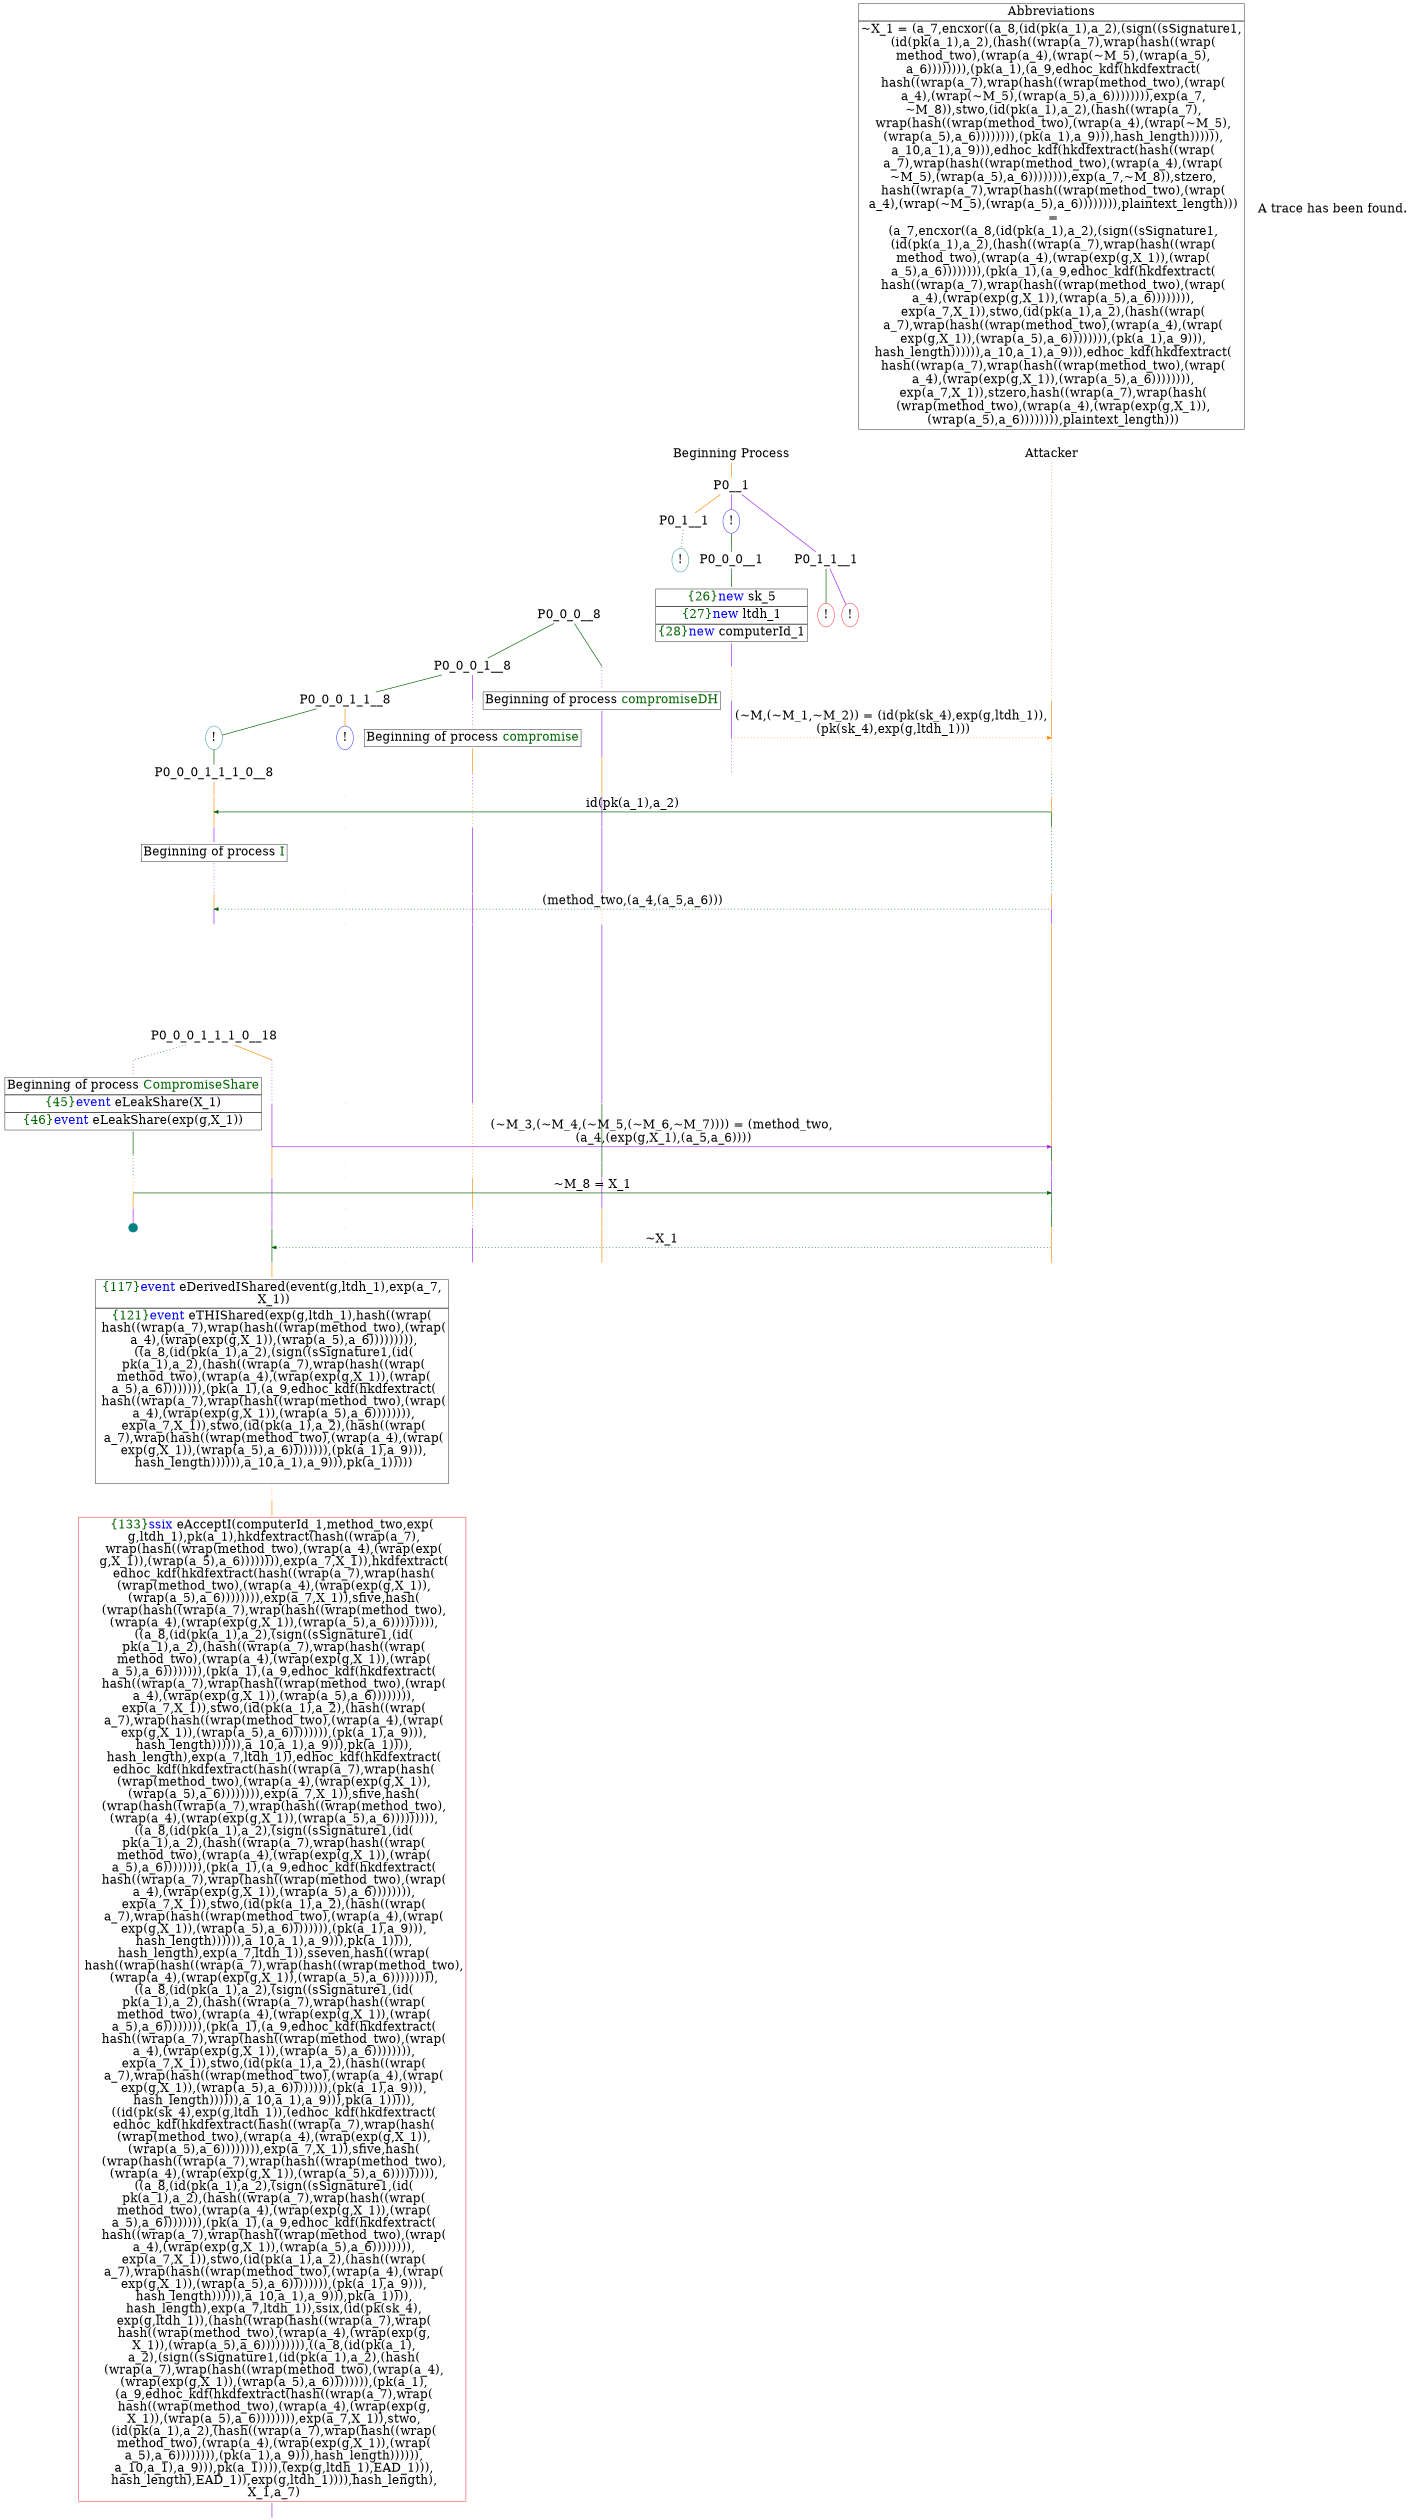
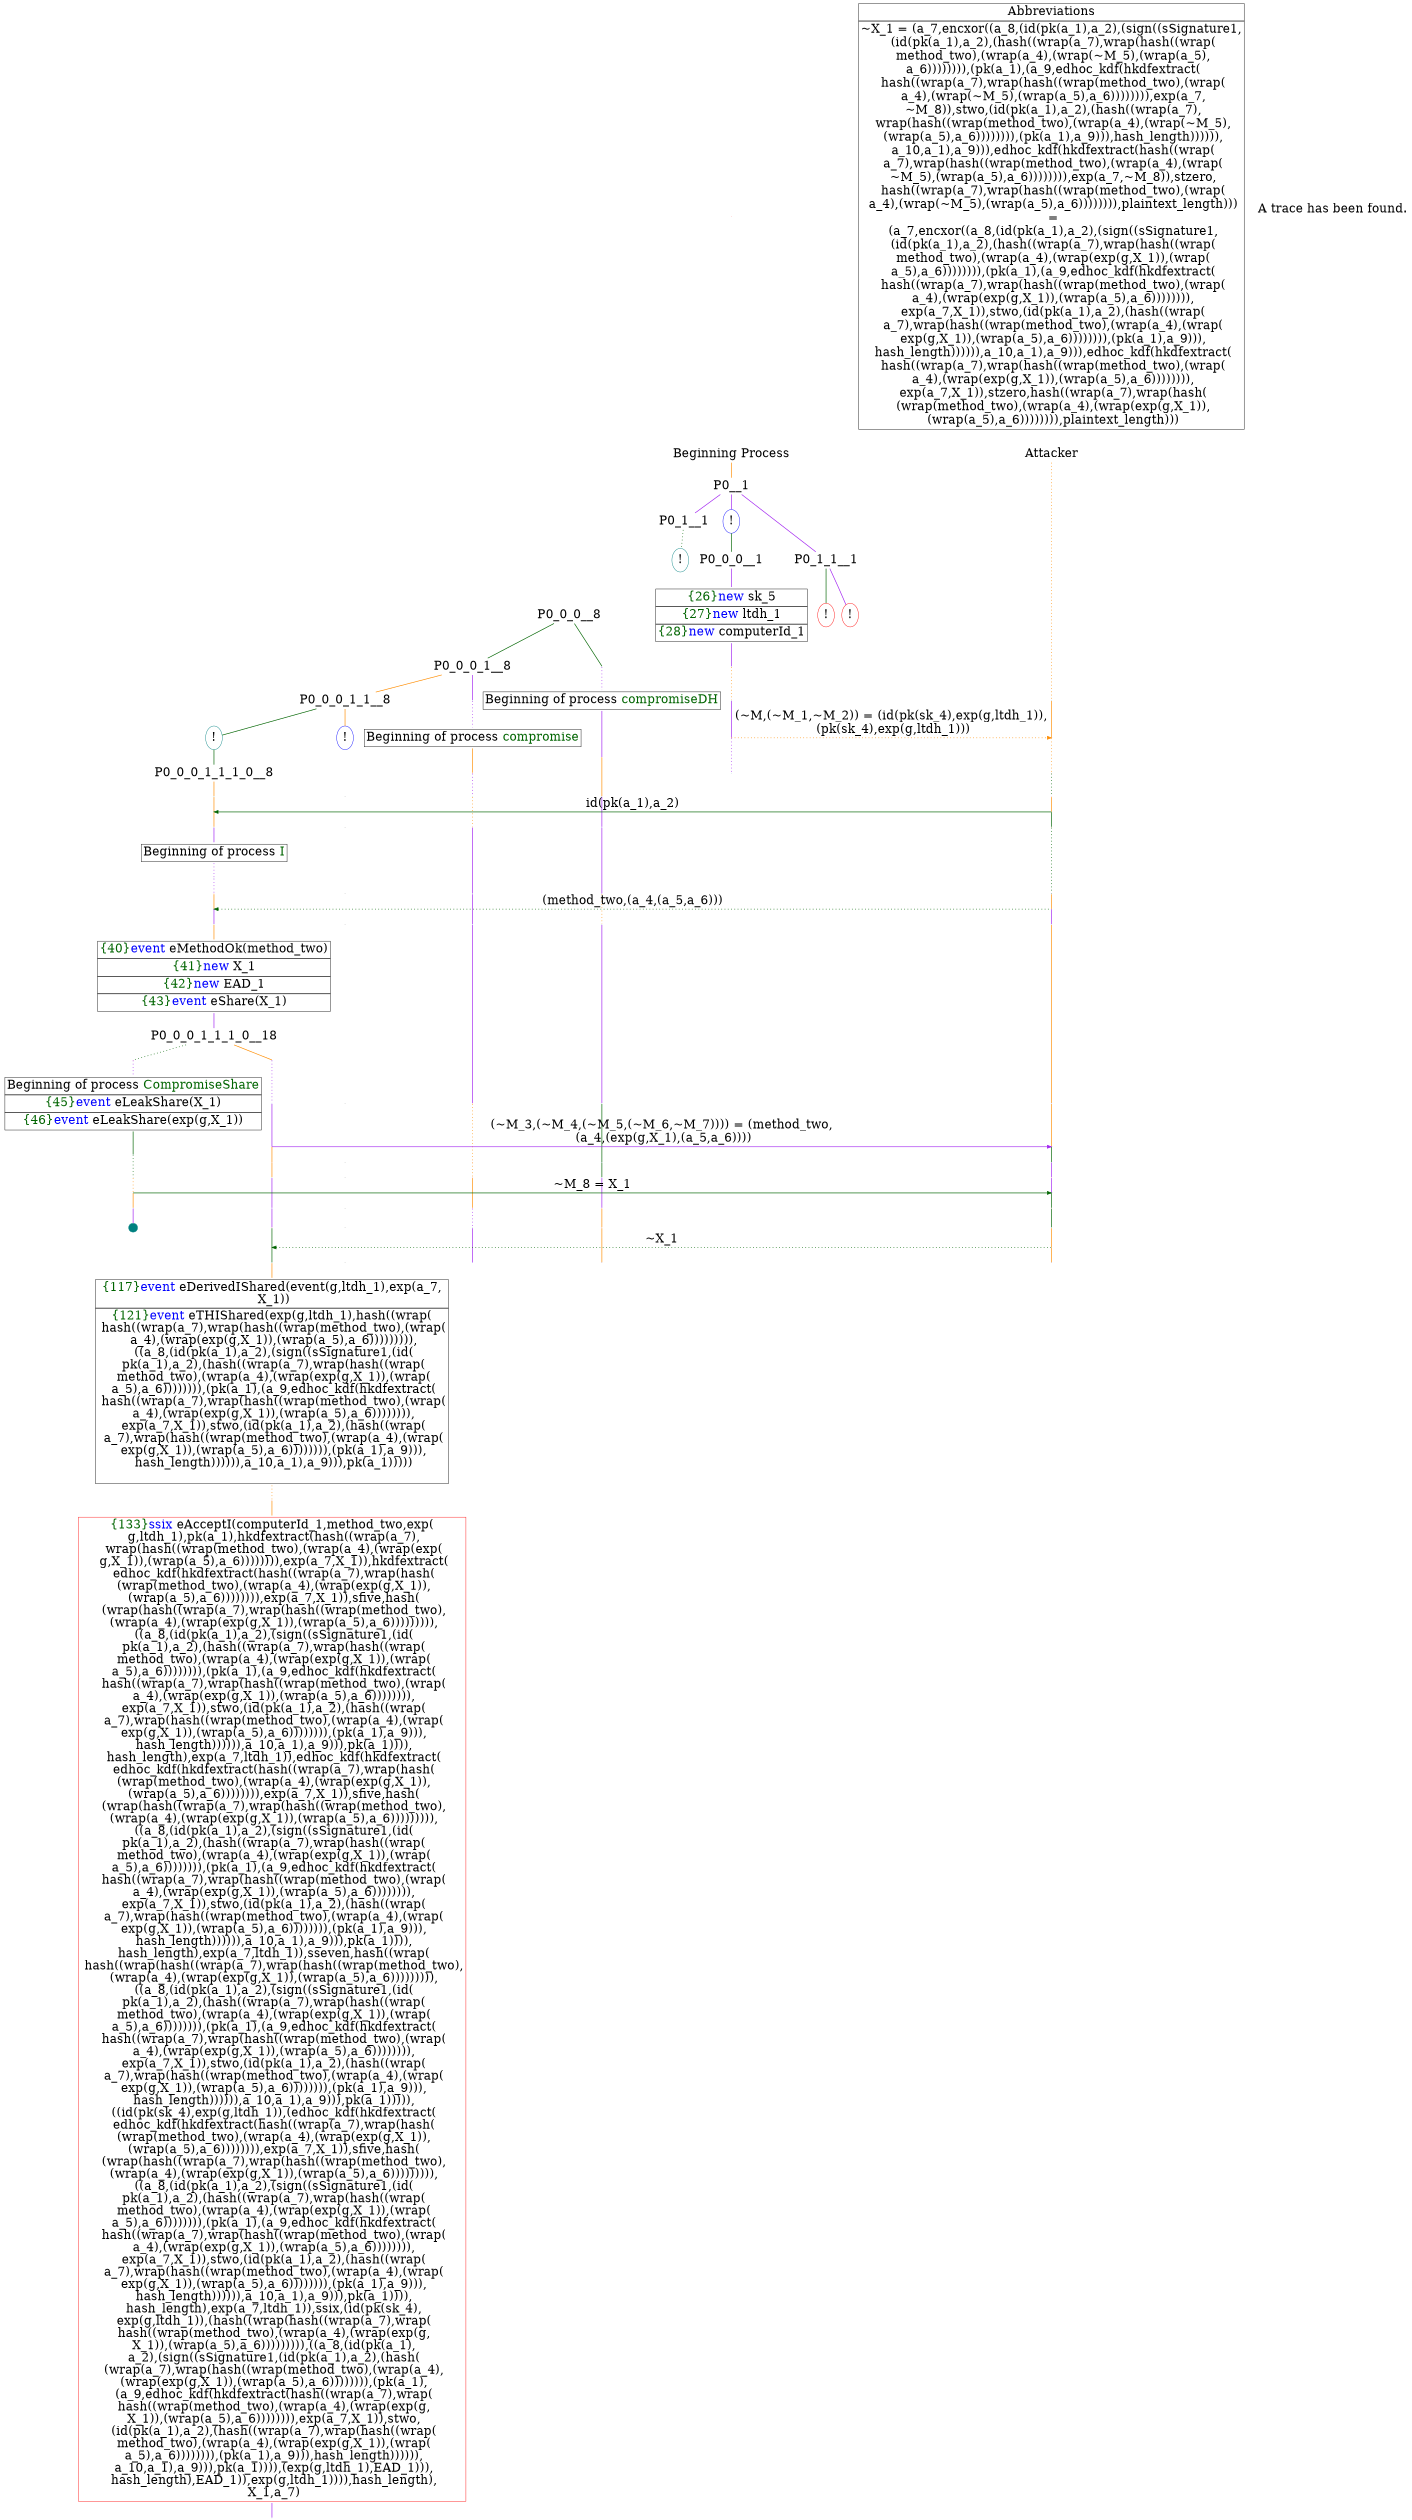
(708, 504) -> (708, 504)
(731, 578) -> (731, 578)
(409, 684) -> (409, 684)
none -> (214, 976)
